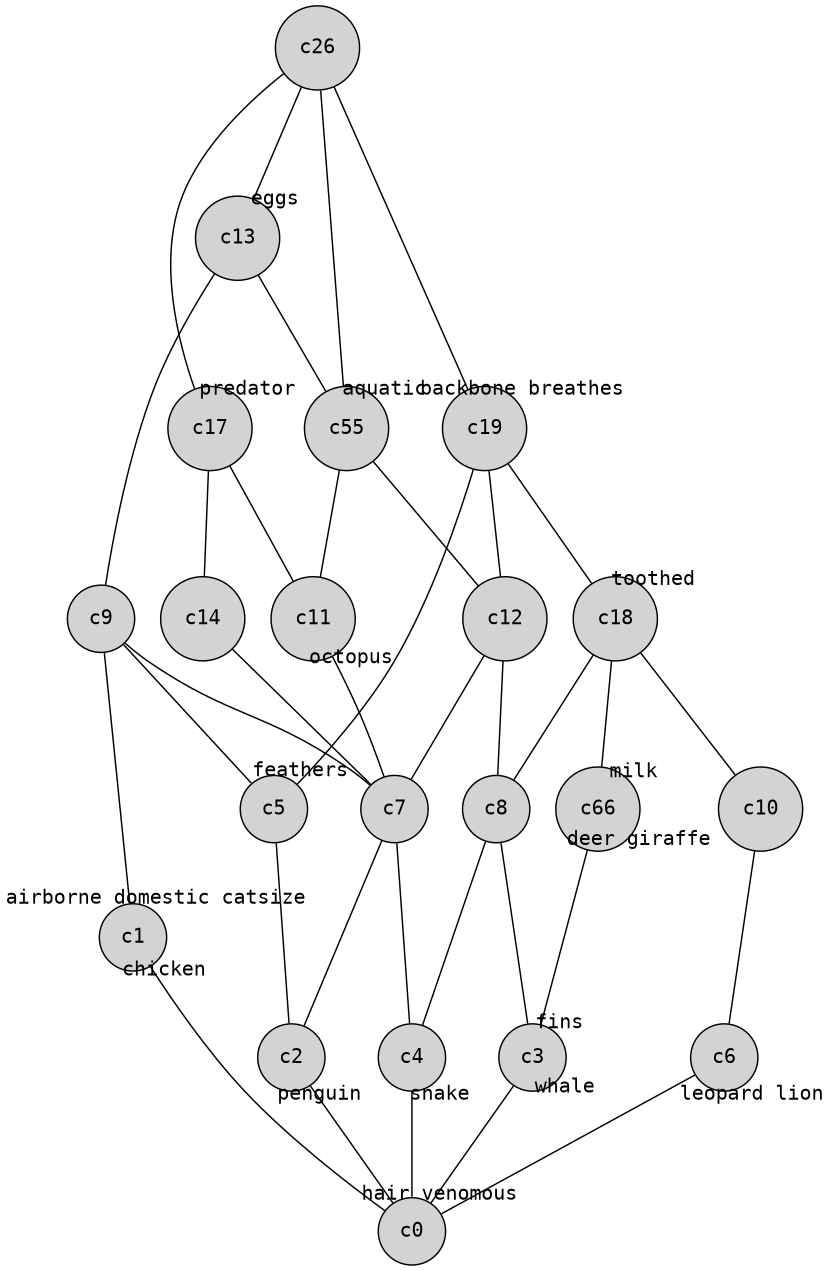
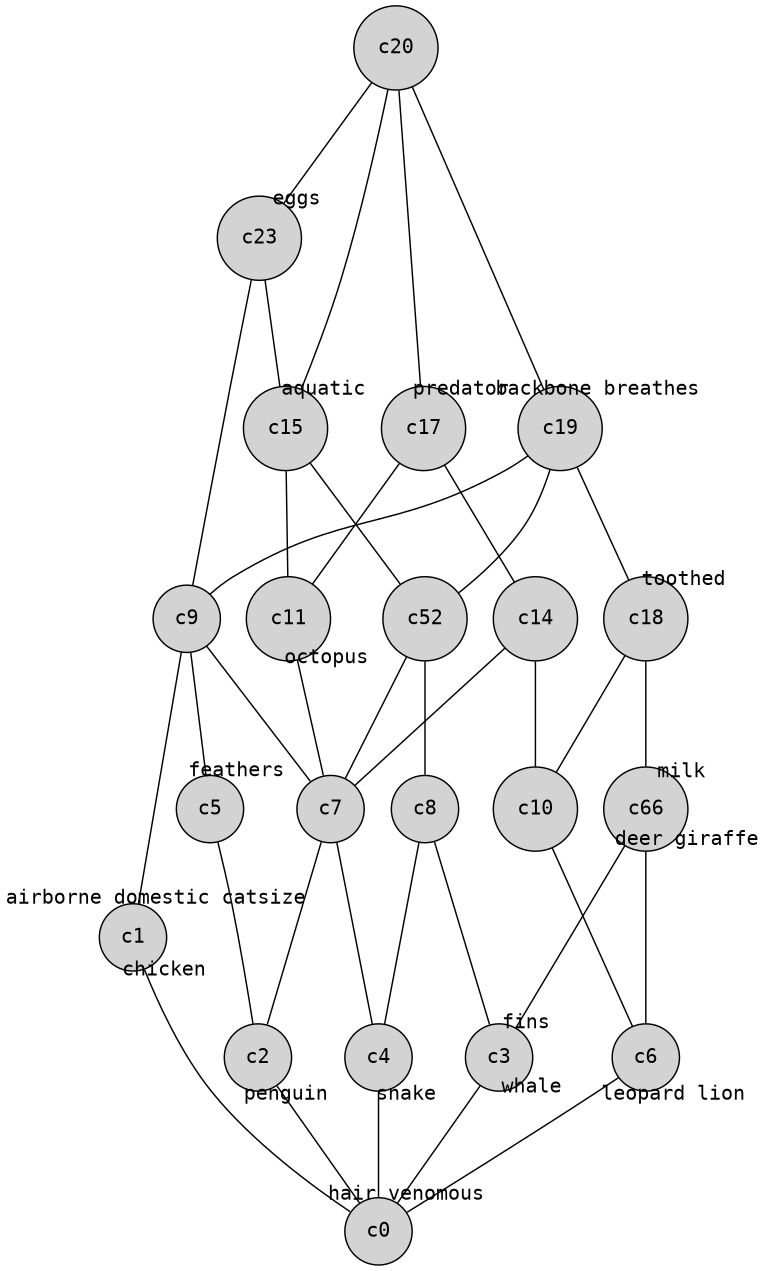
(318, 48) -> (396, 48)
(238, 238) -> (259, 238)
(347, 429) -> (286, 429)
(505, 619) -> (425, 619)
(407, 639) -> (376, 520)
none -> (535, 714)
(554, 717) -> none
none -> (646, 938)
